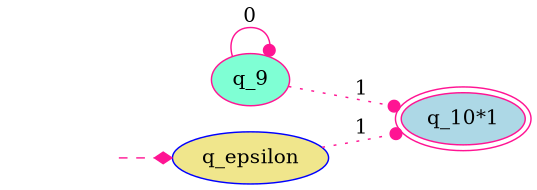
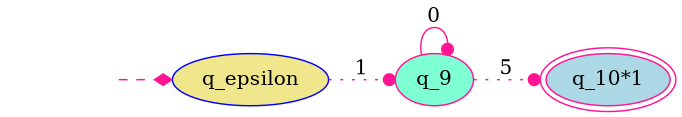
(362, 89) -> (507, 69)
(356, 141) -> (356, 80)
